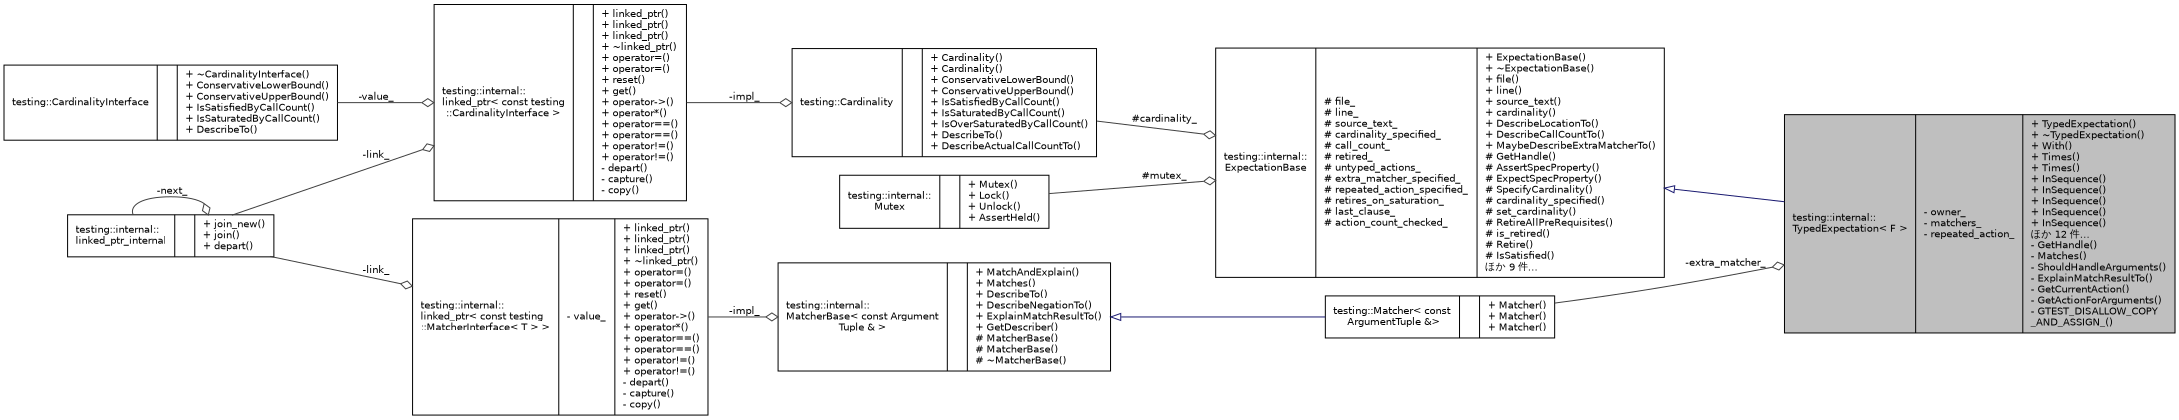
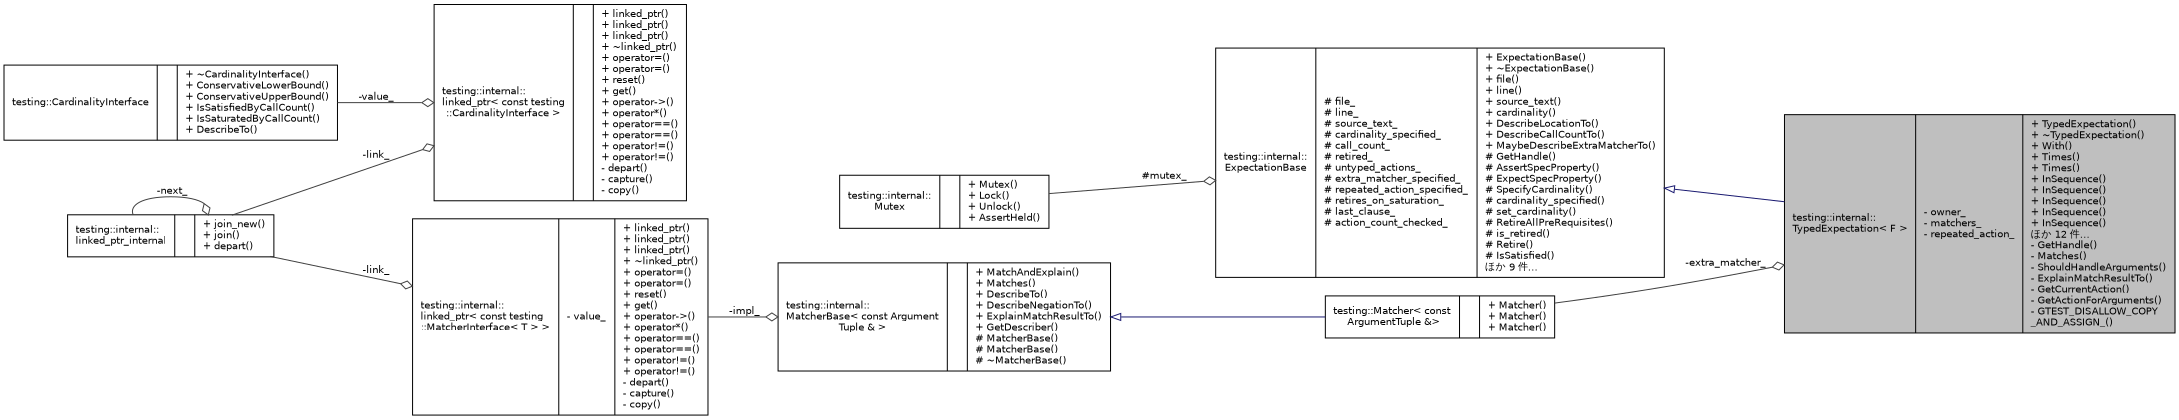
(944, 103) -> none
